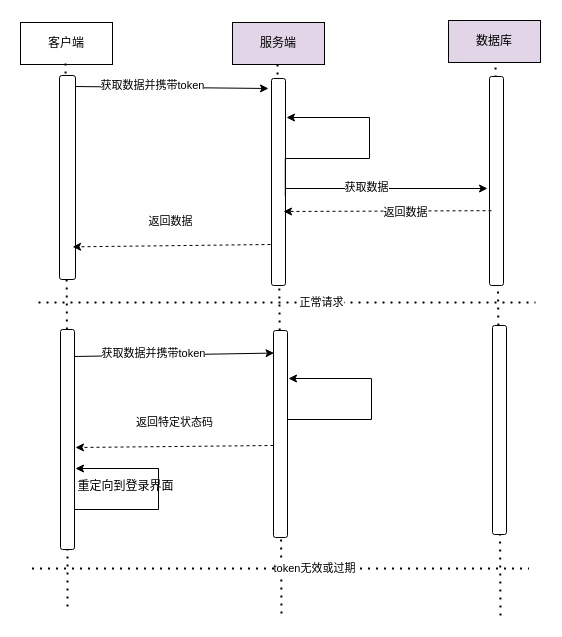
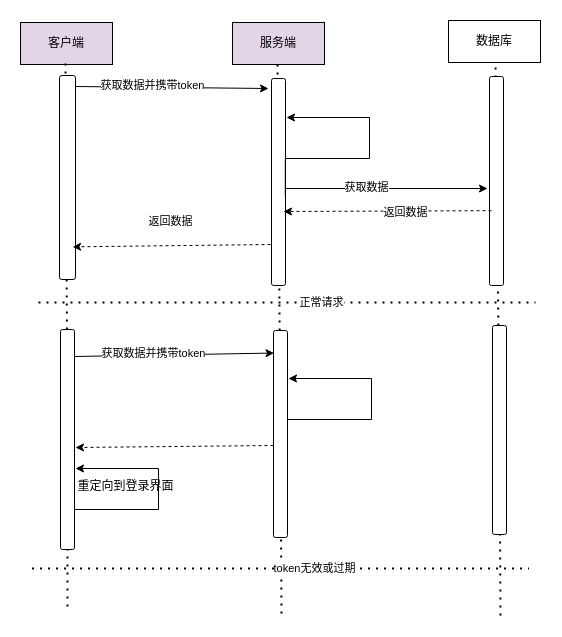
(495, 42) -> (495, 42)
(67, 44) -> (67, 44)
(174, 422) -> none
